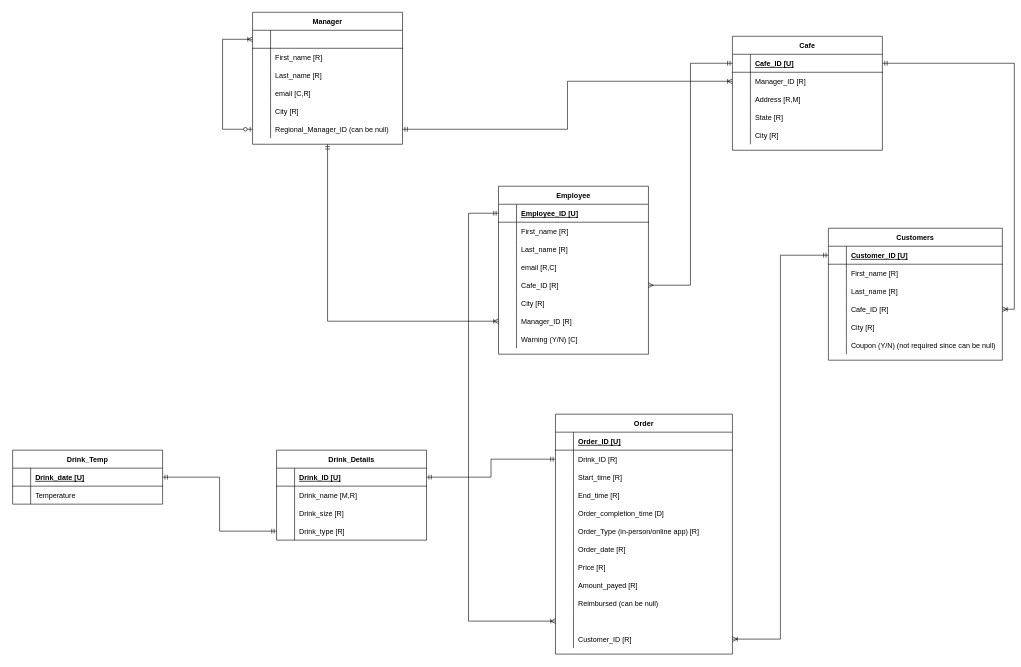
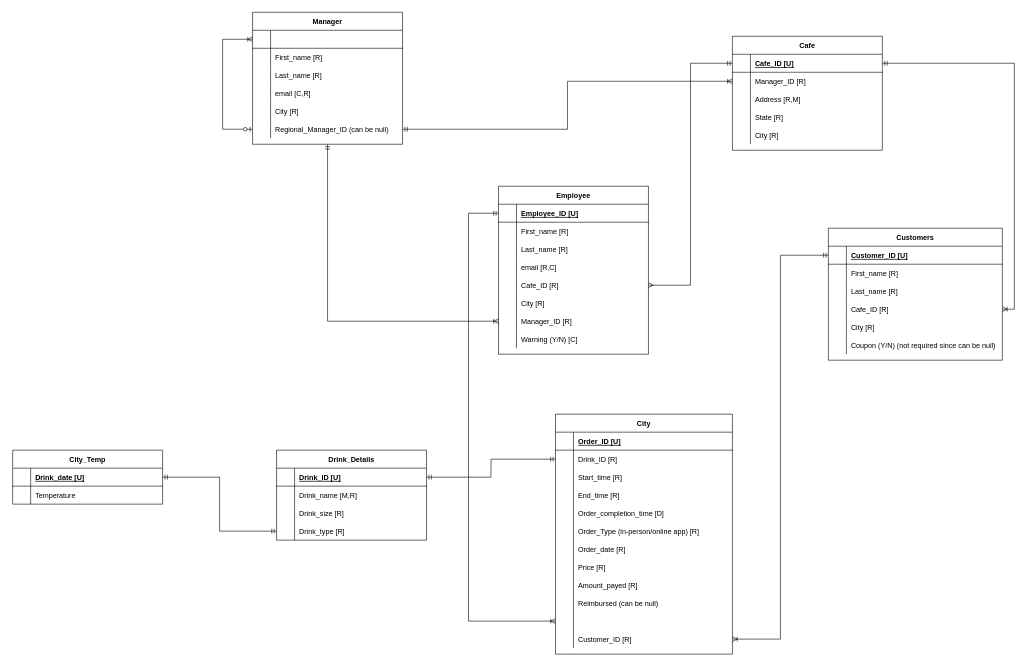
(644, 424) -> (644, 424)
(87, 460) -> (87, 460)
